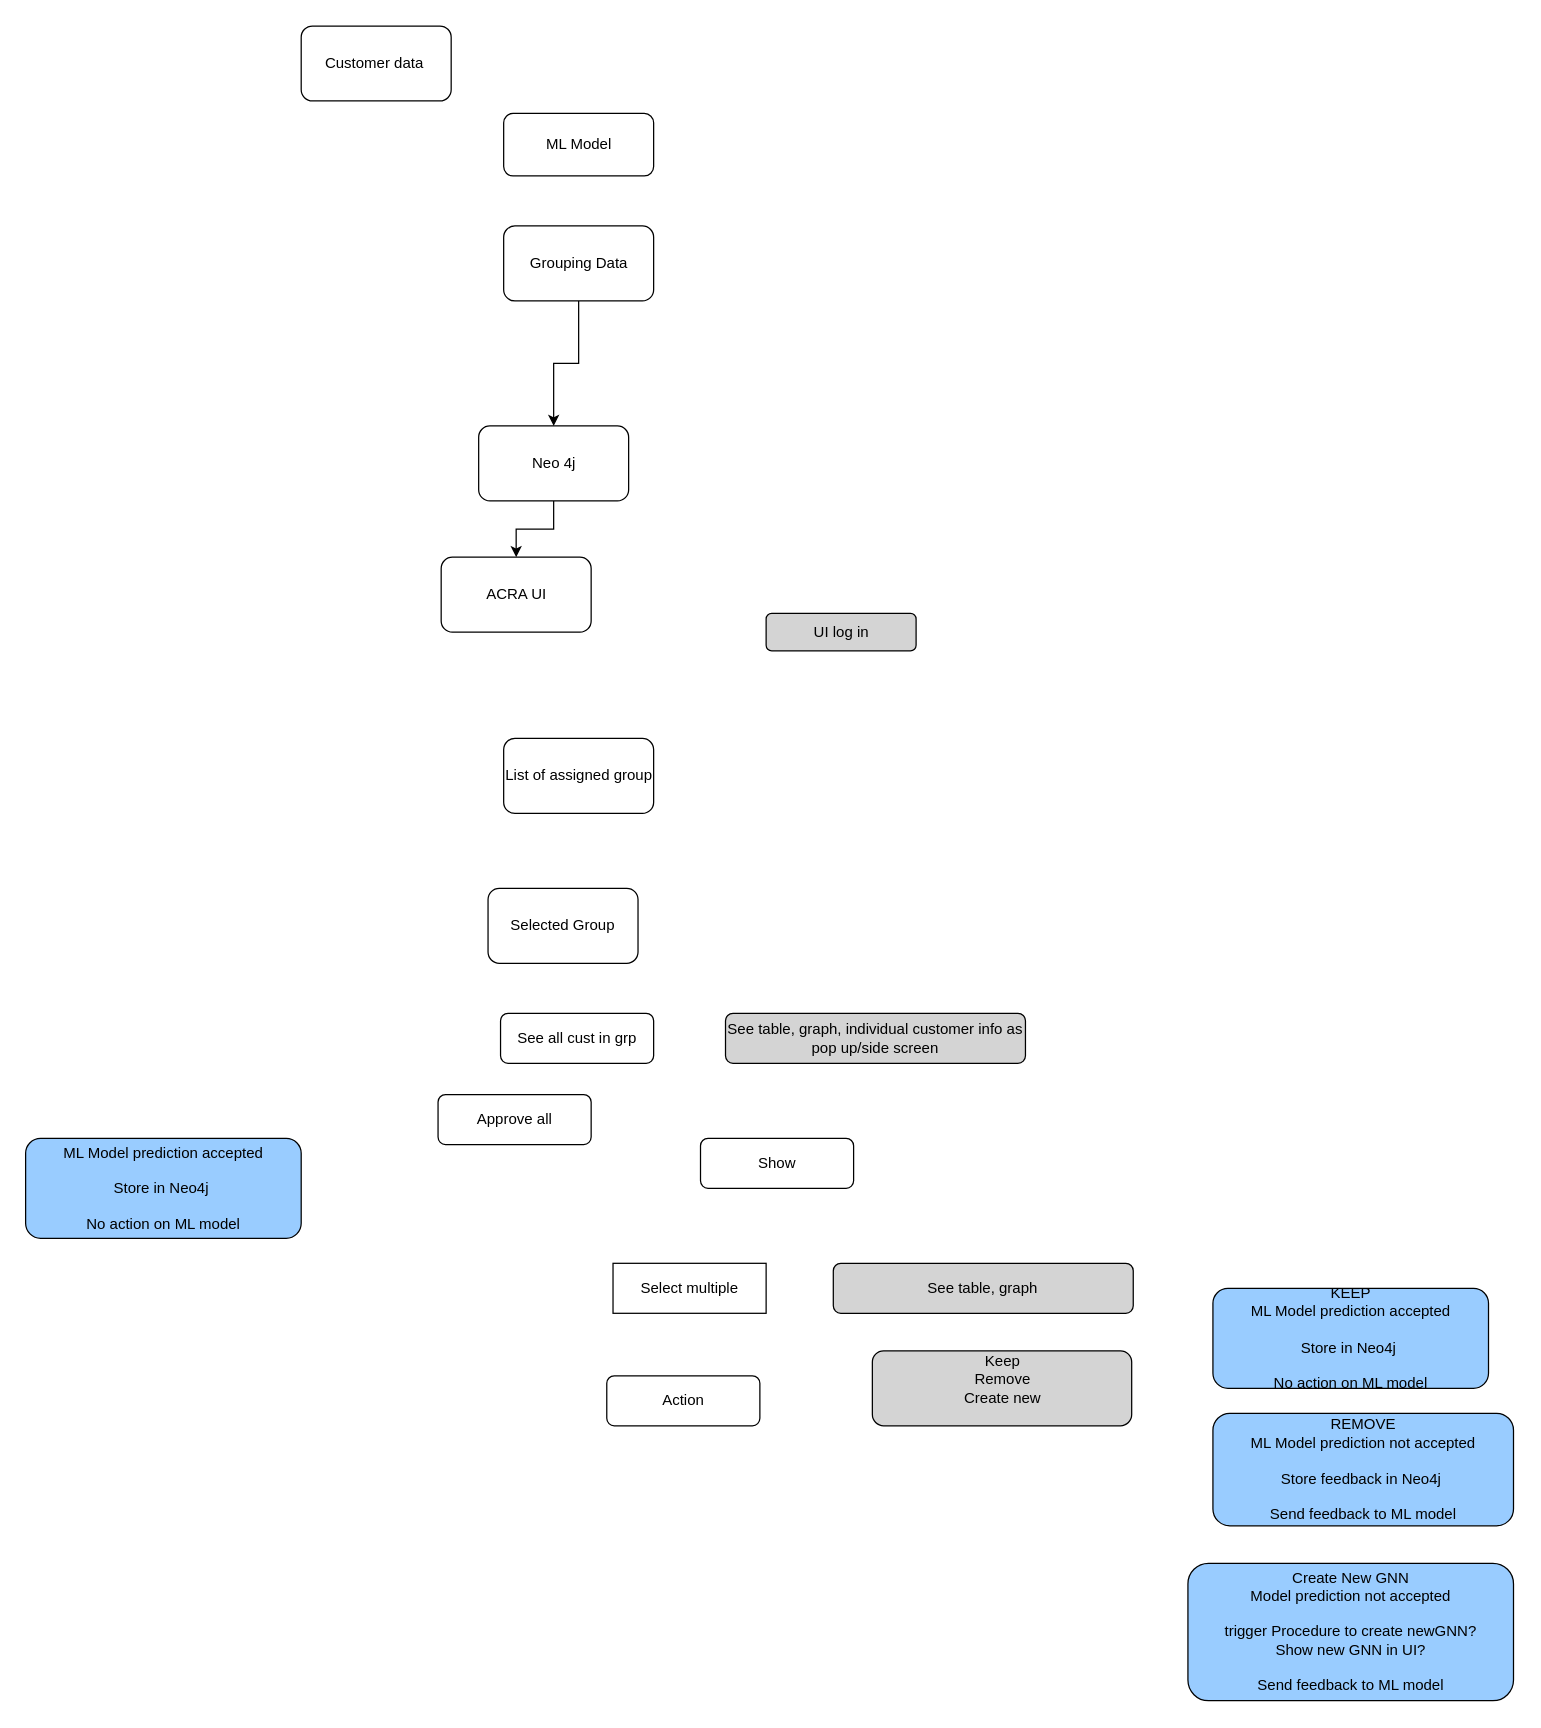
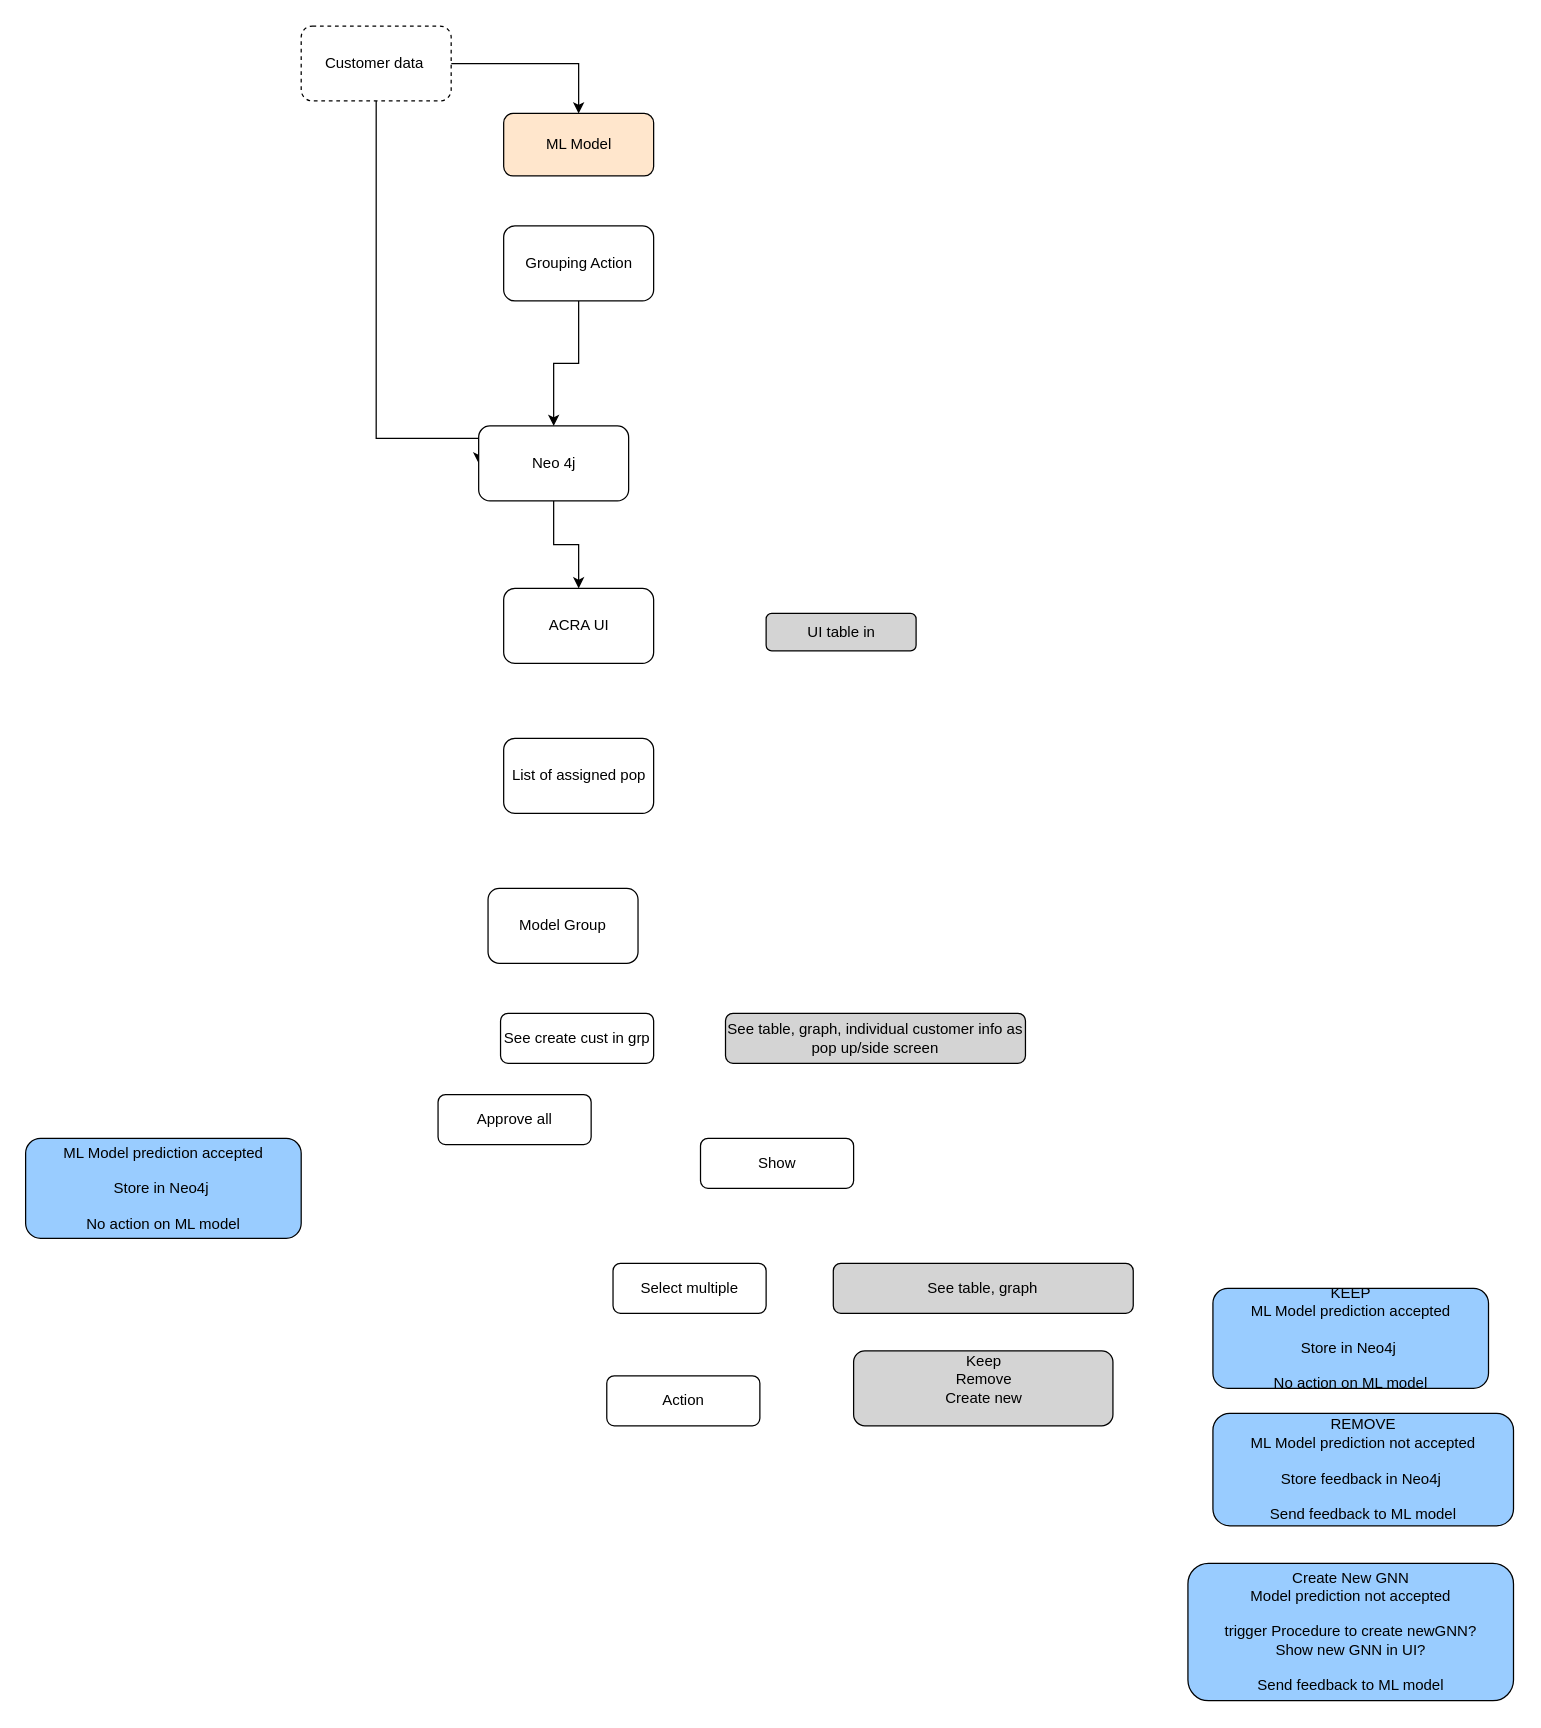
(376, 63) -> (376, 63)
none -> (536, 63)
(579, 144) -> (579, 144)
(579, 263) -> (579, 263)
none -> (376, 321)
(516, 594) -> (579, 626)
(842, 632) -> (842, 632)
(579, 776) -> (579, 776)
(563, 926) -> (563, 926)
(578, 1038) -> (578, 1038)
(690, 1288) -> (690, 1288)
(1002, 1388) -> (983, 1388)
